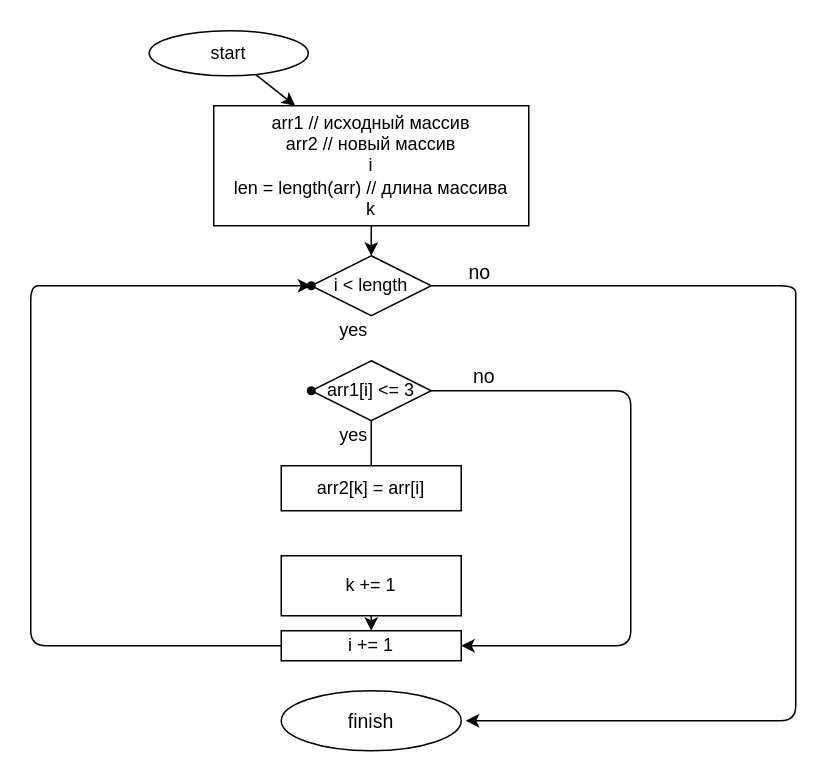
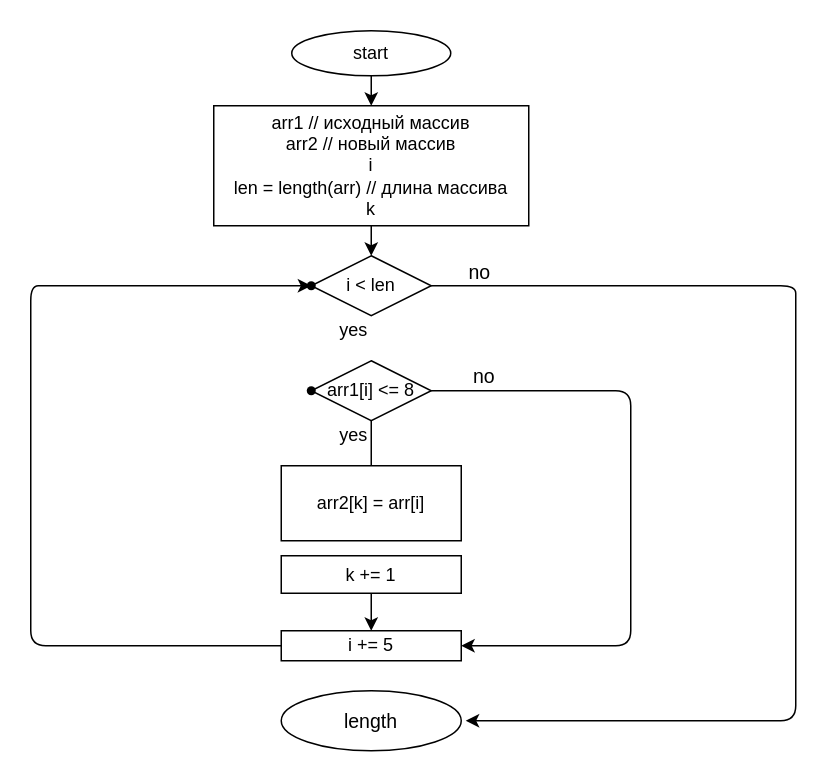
(229, 53) -> (371, 53)
(371, 286) -> (371, 286)
(371, 391) -> (371, 391)
(371, 488) -> (371, 503)
(371, 586) -> (371, 575)
(371, 646) -> (371, 646)
(371, 721) -> (371, 721)
